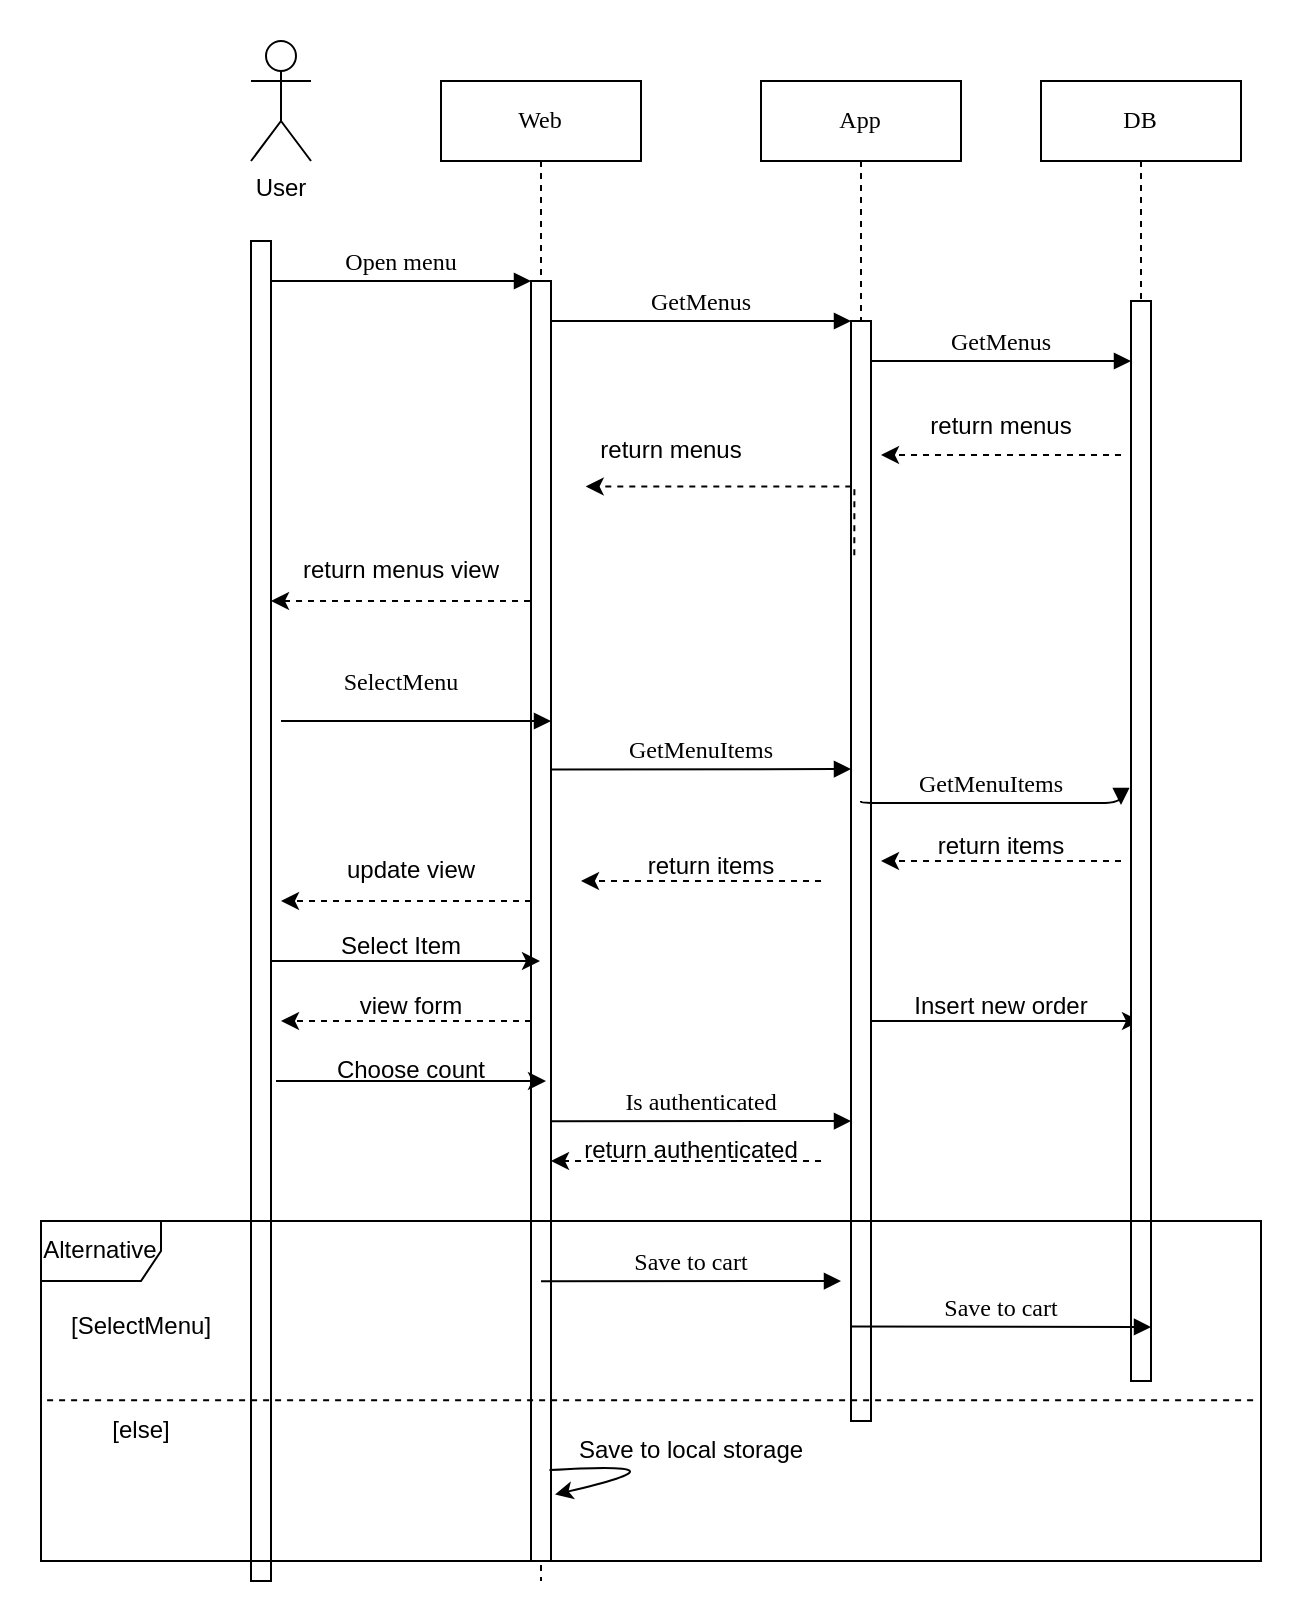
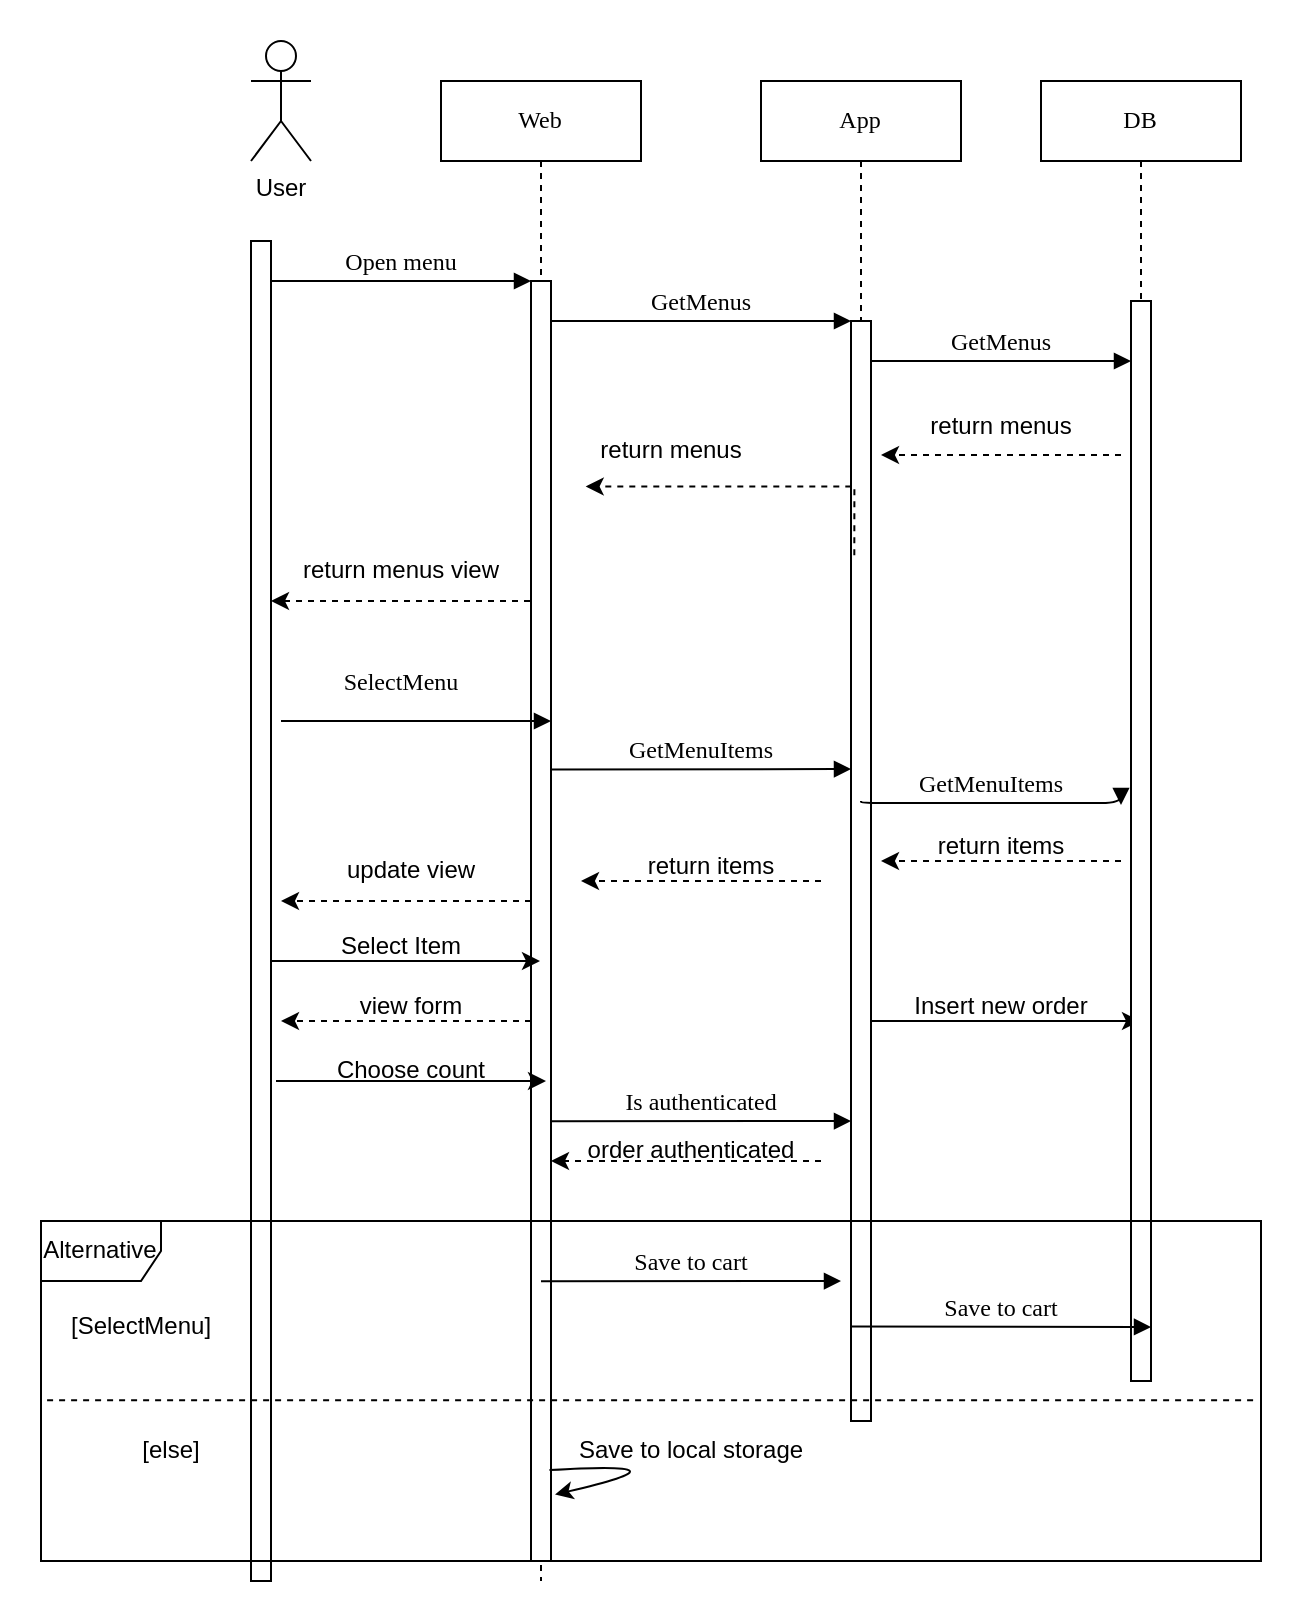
(692, 1151) -> (692, 1151)
(141, 1431) -> (171, 1451)
